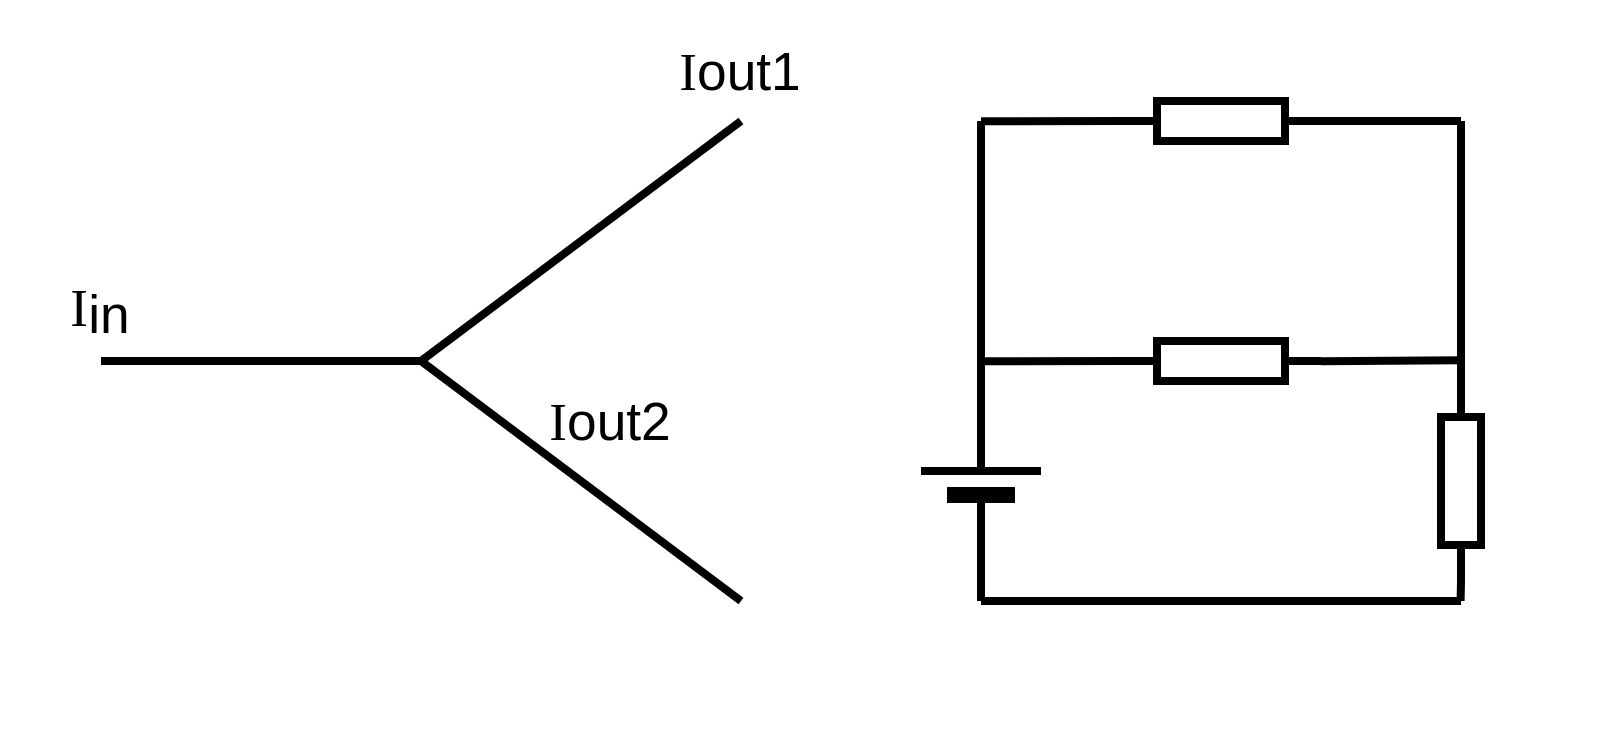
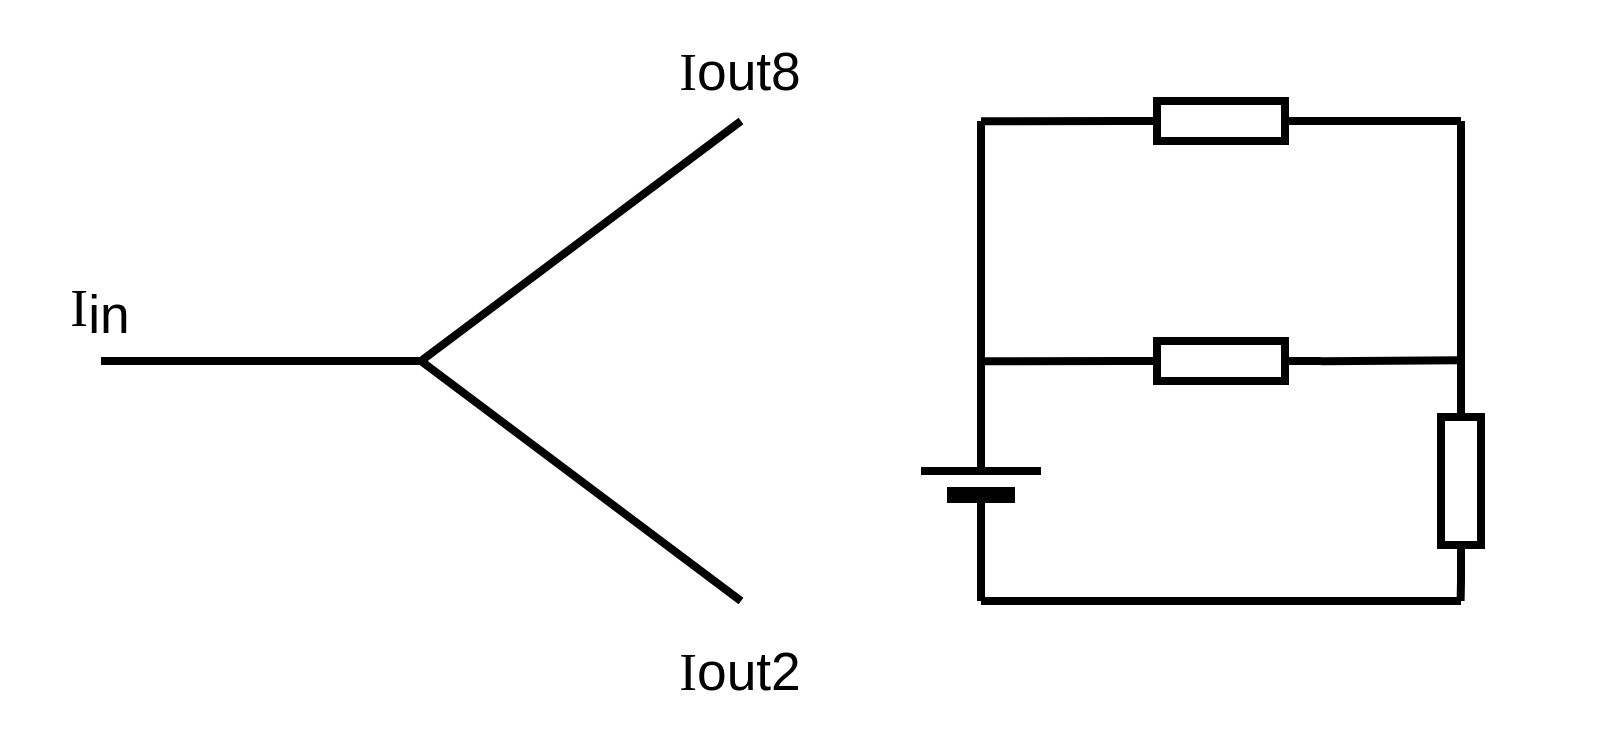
(741, 71) -> (741, 71)
(611, 421) -> (741, 671)
